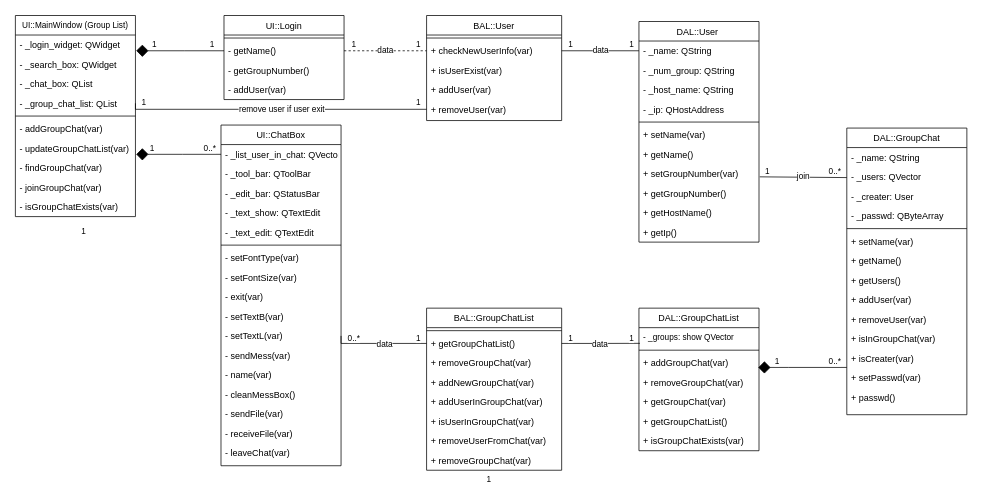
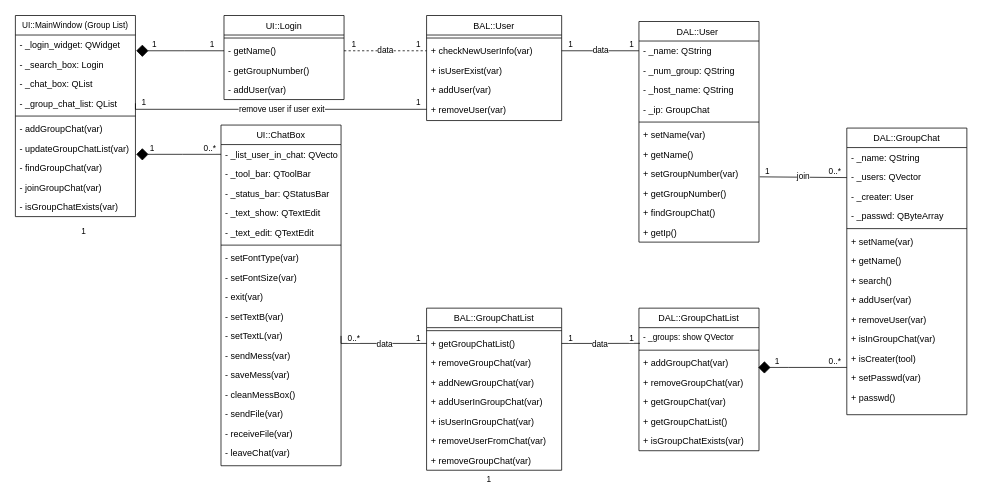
(70, 65) -> (65, 65)
(687, 110) -> (680, 110)
(278, 194) -> (284, 194)
(679, 213) -> (683, 213)
(880, 281) -> (875, 281)
(888, 359) -> (890, 359)
(252, 375) -> (262, 375)
